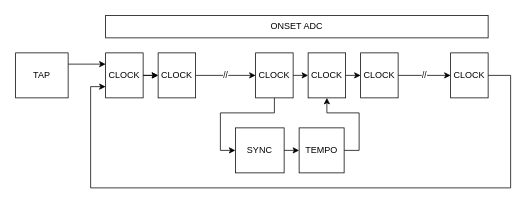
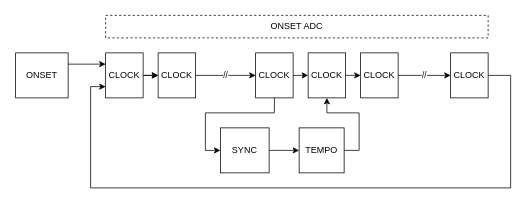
(297, 27) -> (297, 27)
(42, 75) -> (42, 75)
(260, 150) -> (245, 150)
